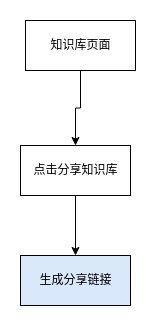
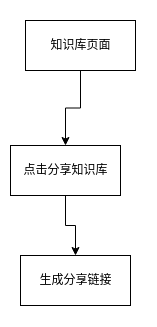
(76, 171) -> (66, 171)
(76, 281) -> (76, 281)
